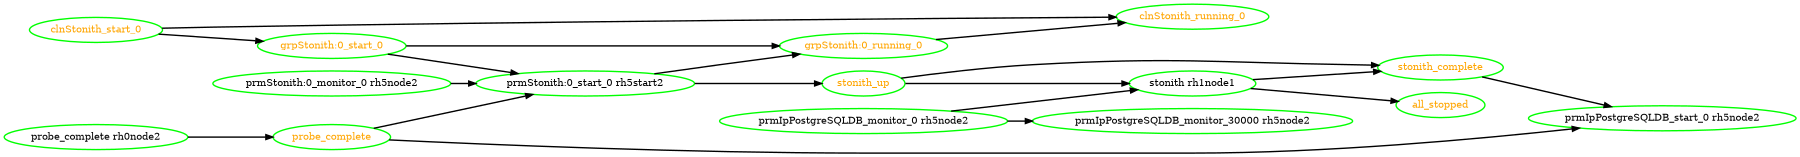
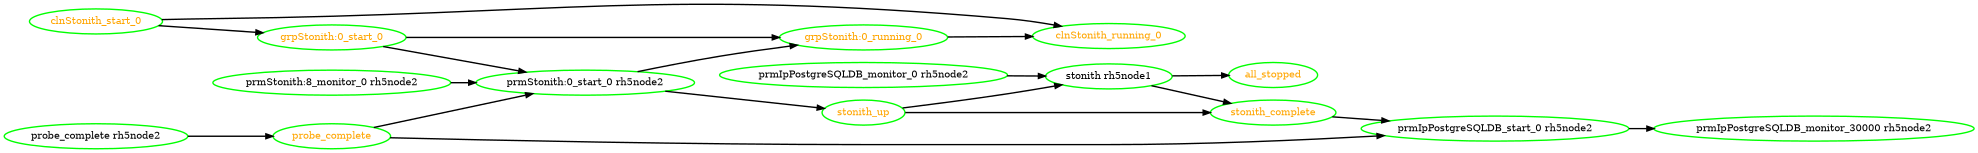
(332, 84) -> (332, 83)
(585, 84) -> (585, 83)
(1193, 84) -> (1109, 76)
(1016, 121) -> (1638, 129)
(96, 137) -> (96, 136)
